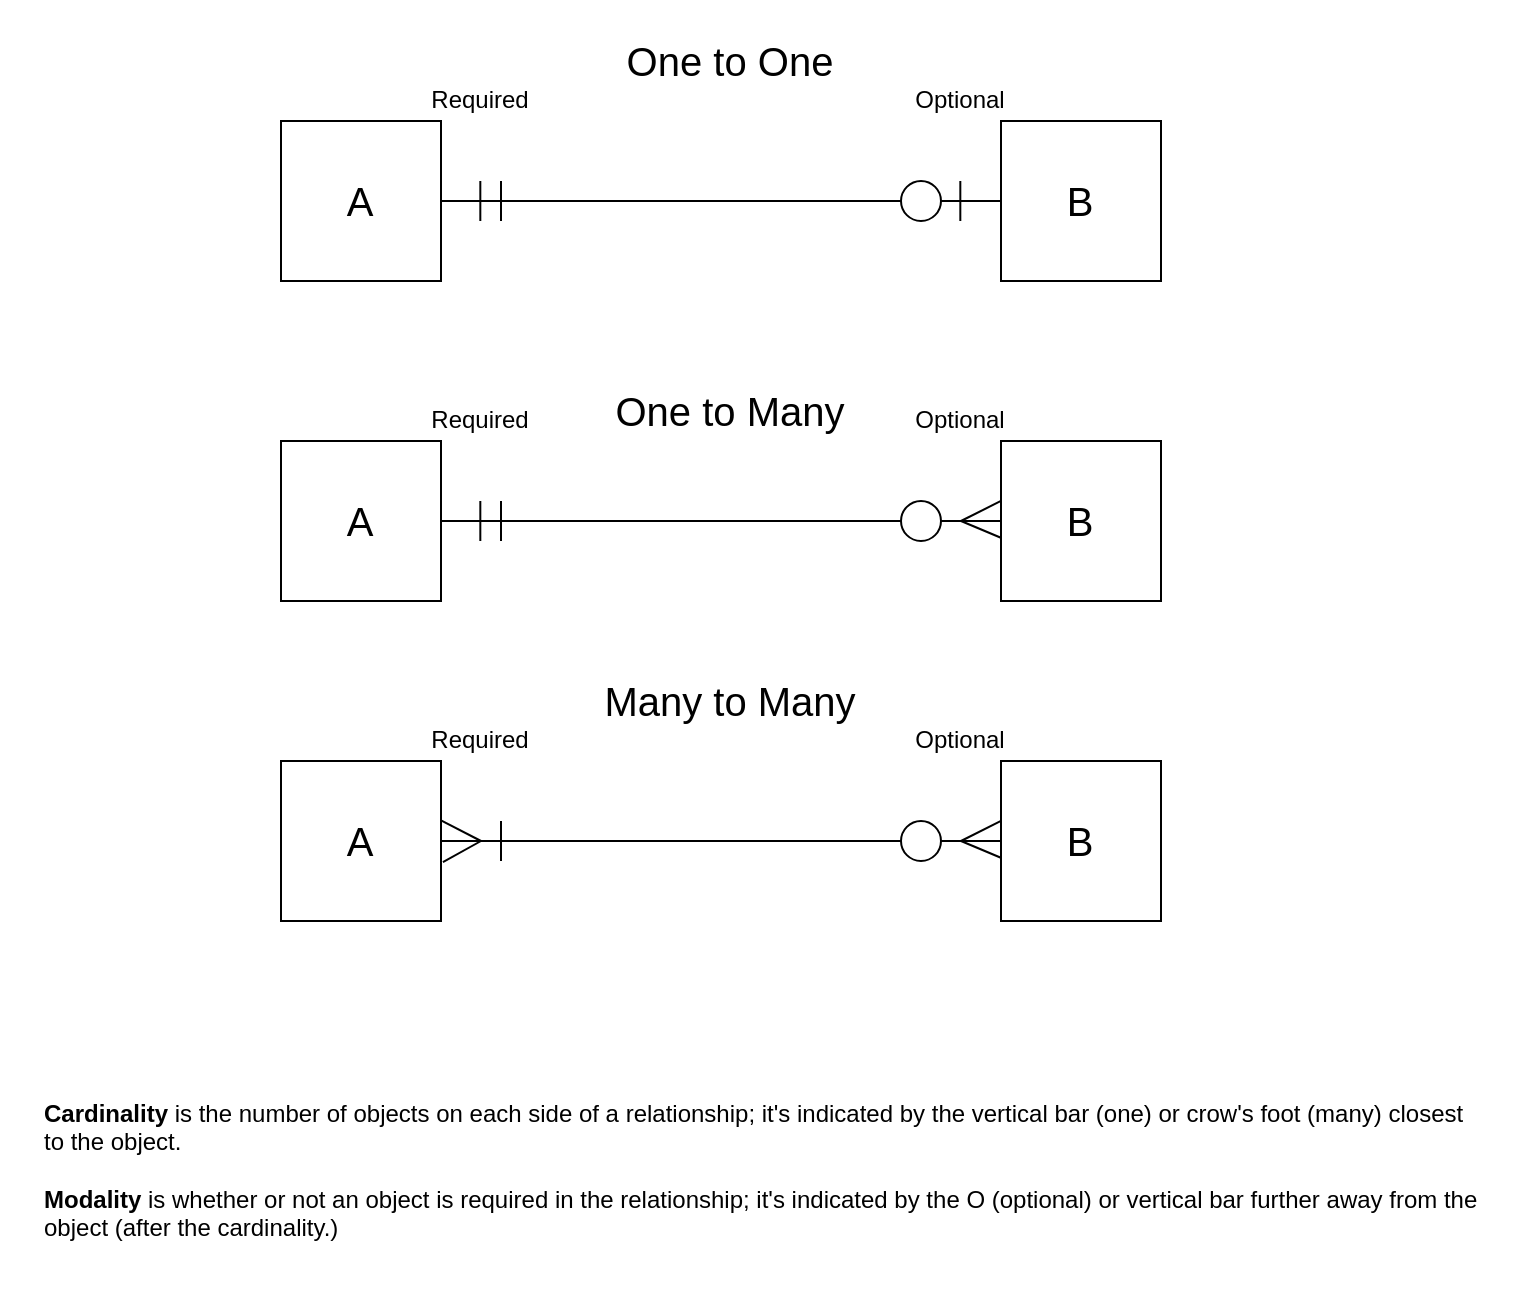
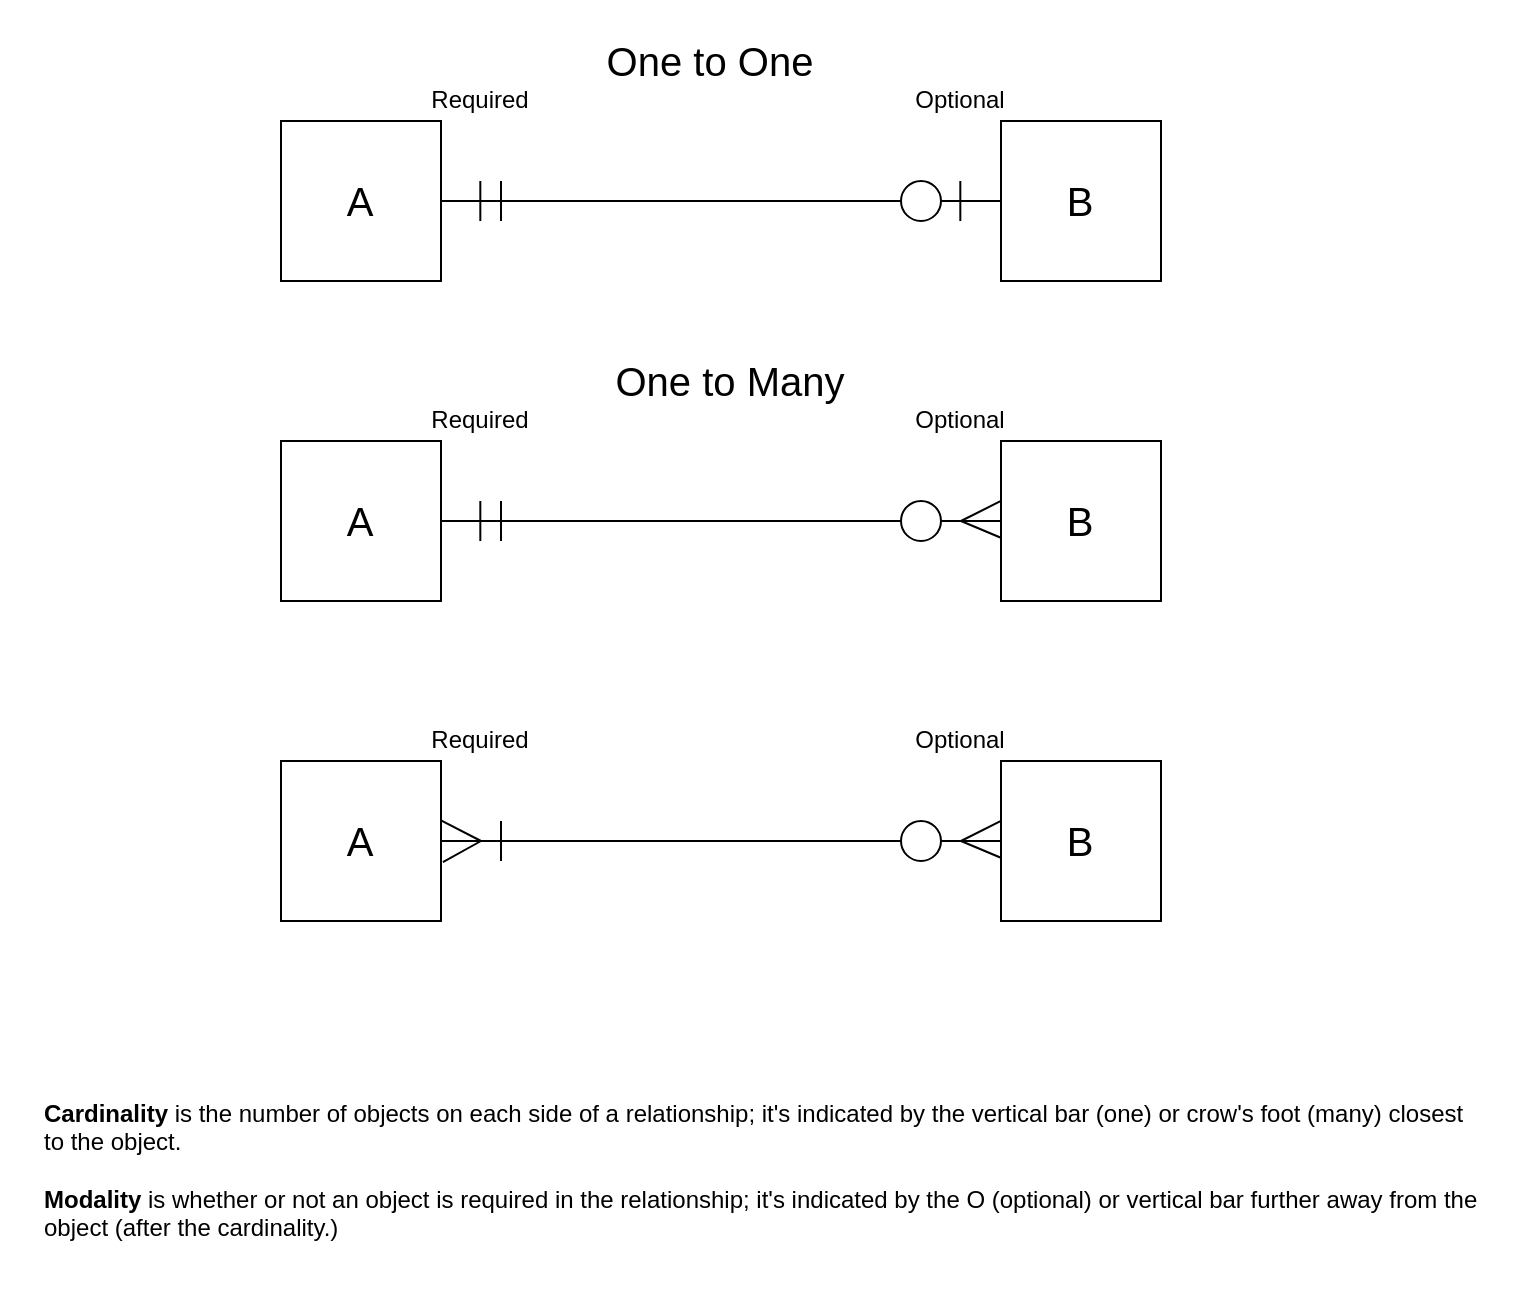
(731, 61) -> (711, 61)
(731, 411) -> (731, 381)
(731, 701) -> none
